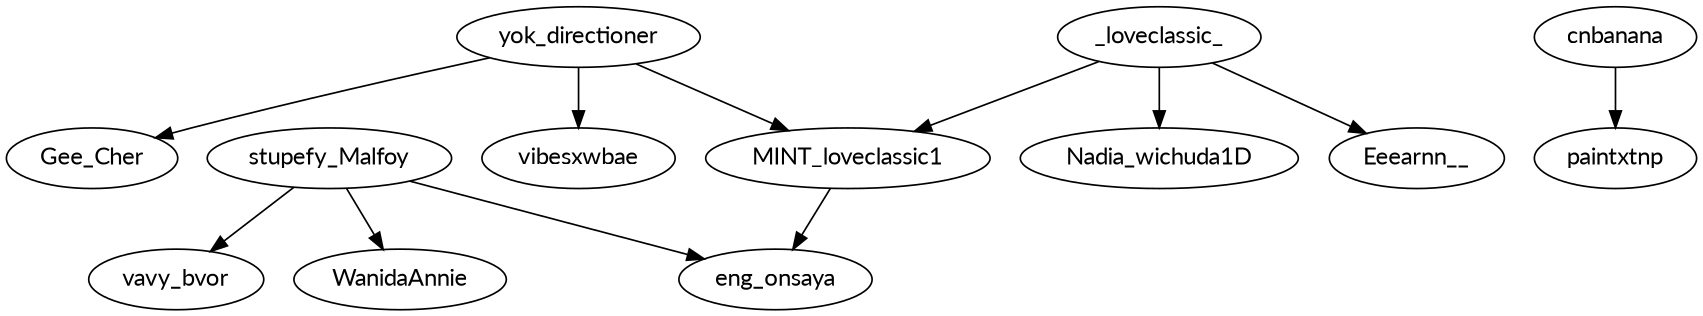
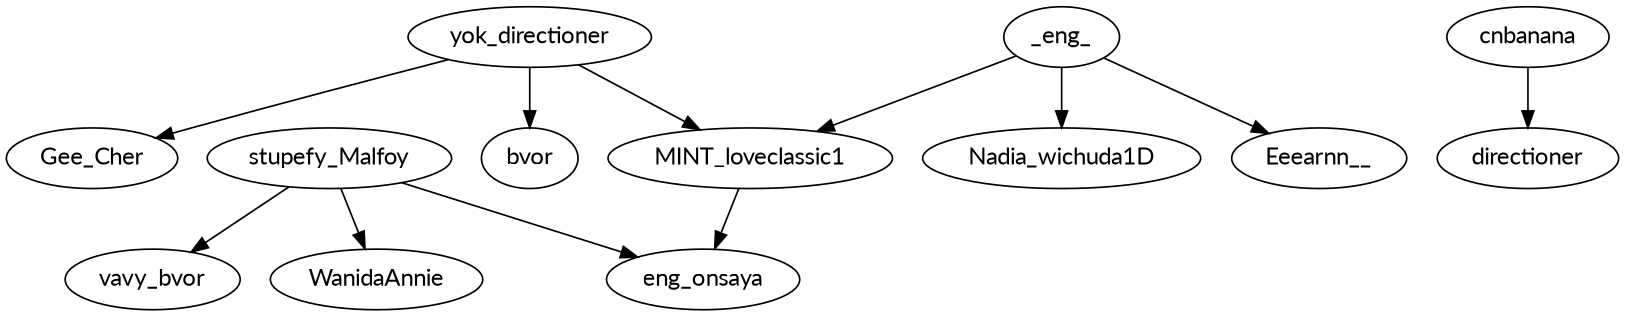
(1159, 37) -> (1062, 37)
(579, 158) -> (530, 158)
(1615, 158) -> (1528, 158)
